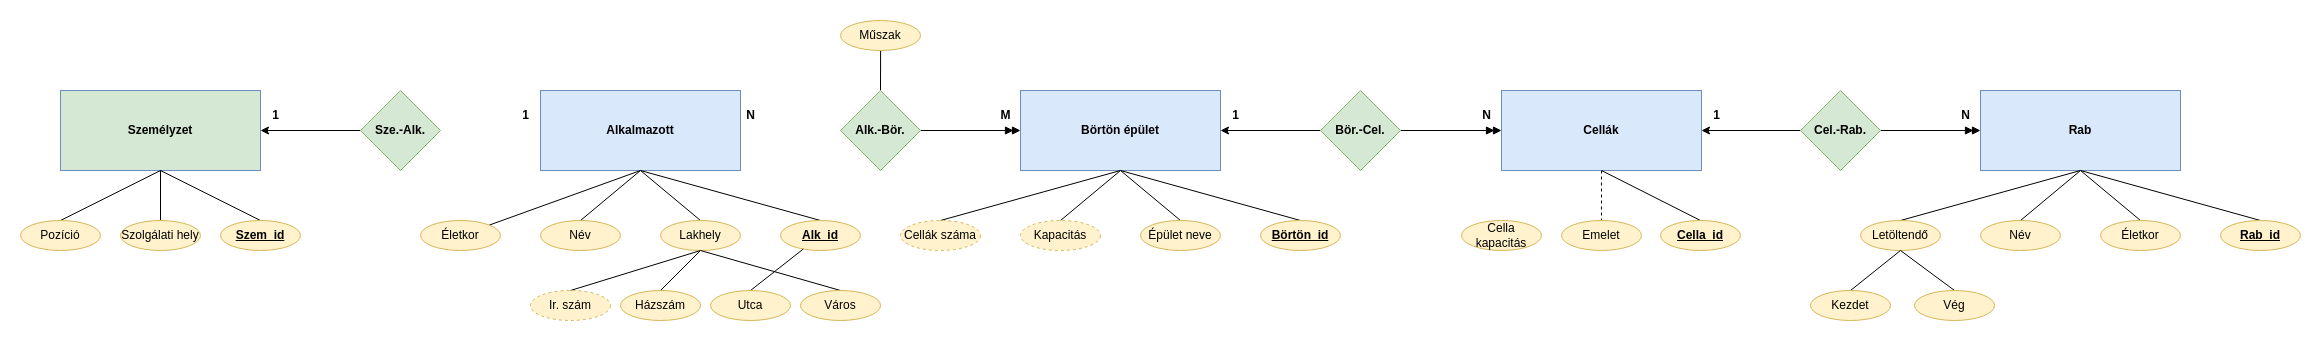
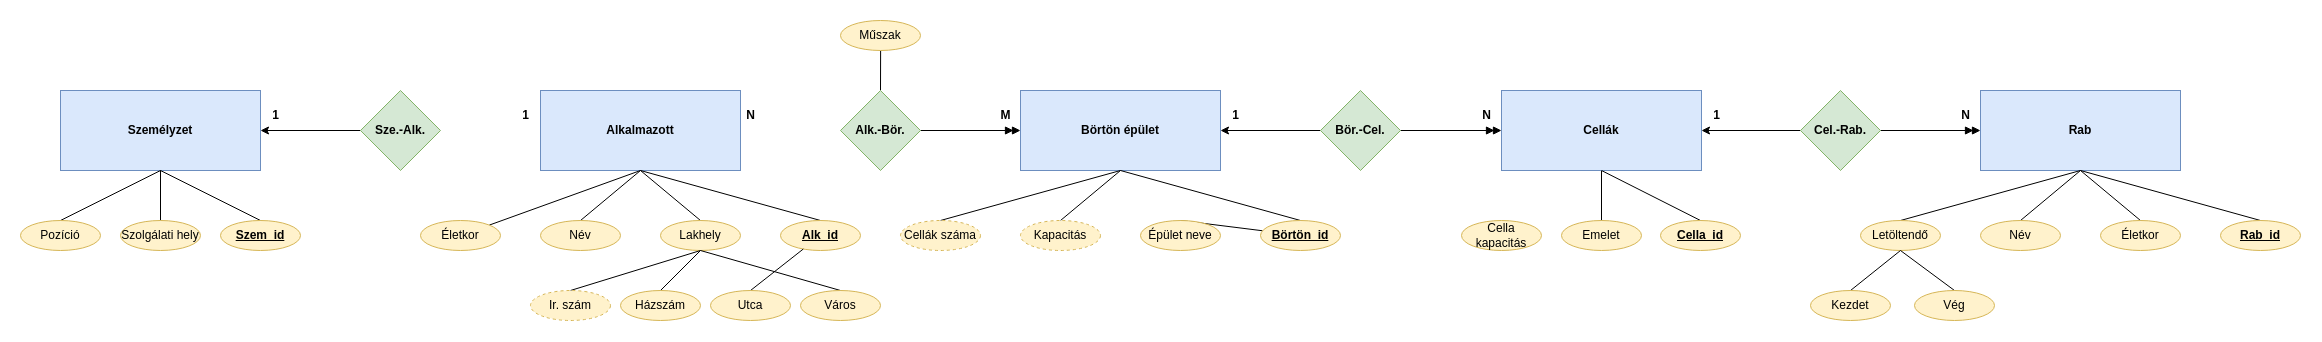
(161, 131) -> (161, 131)
(1151, 196) -> (1233, 227)
(1602, 196) -> (1602, 196)
